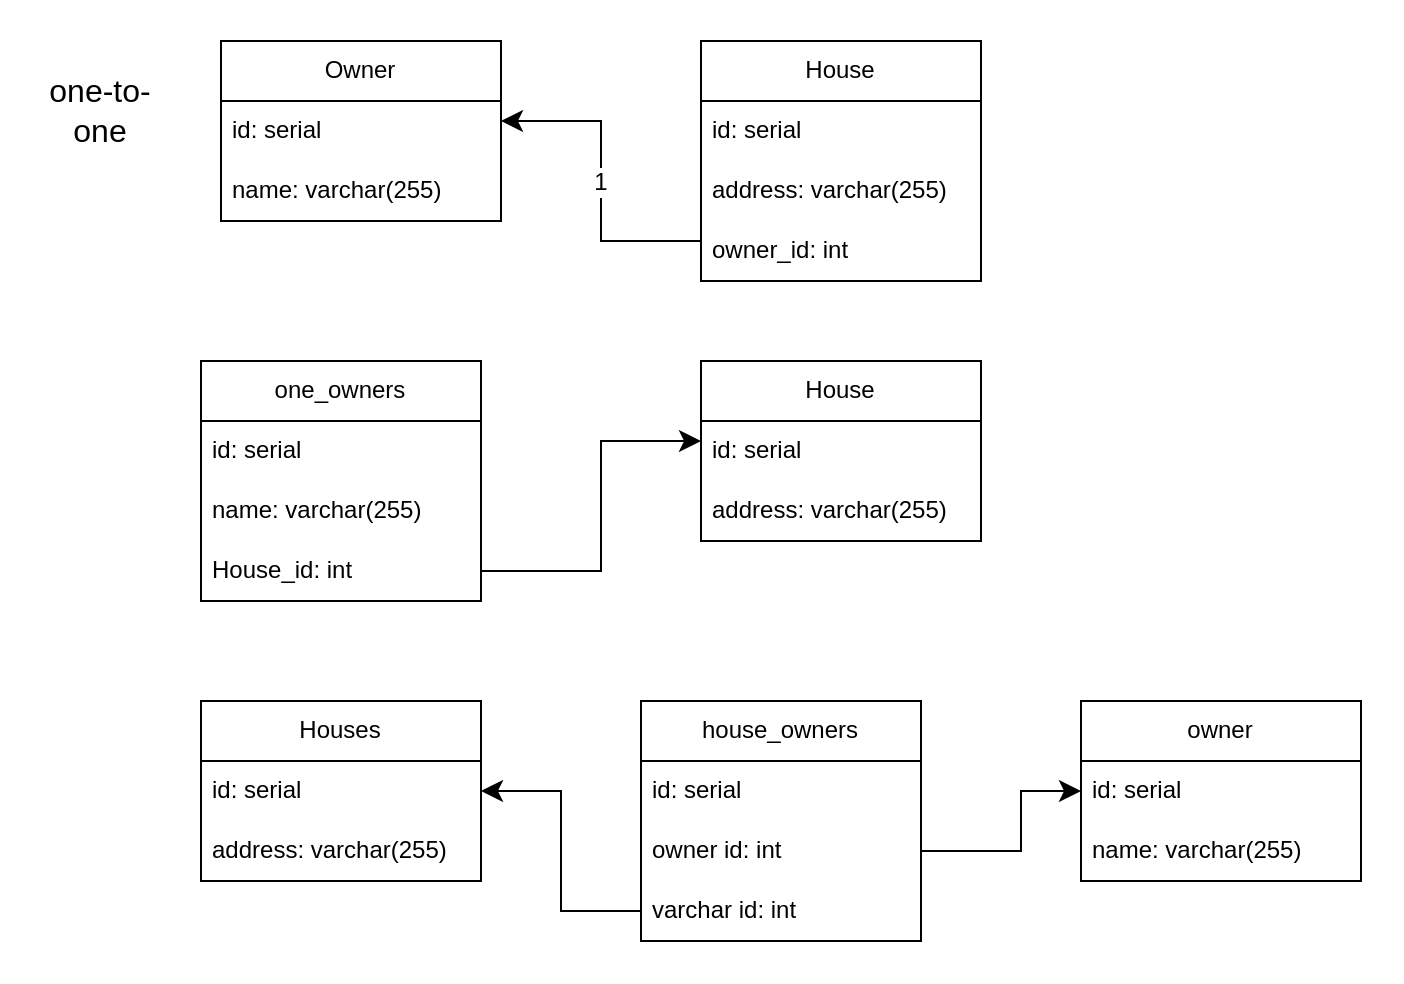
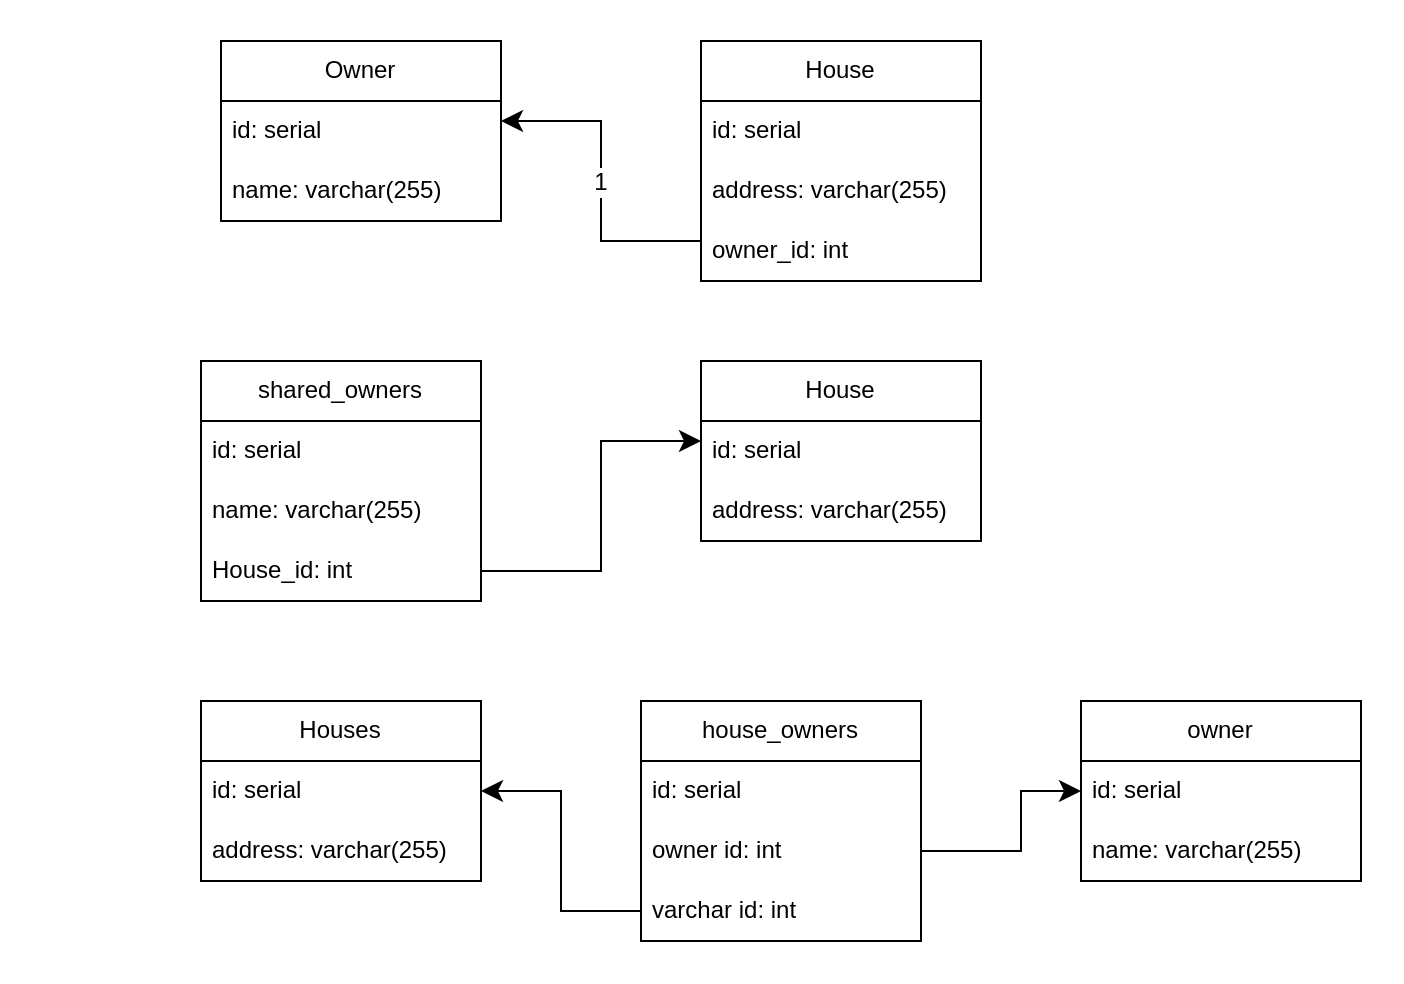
(101, 111) -> none
(341, 391) -> (341, 391)
